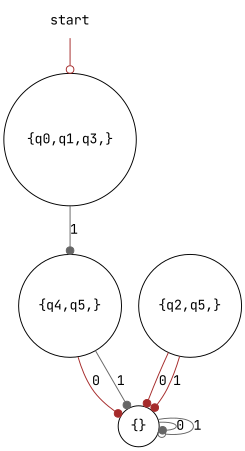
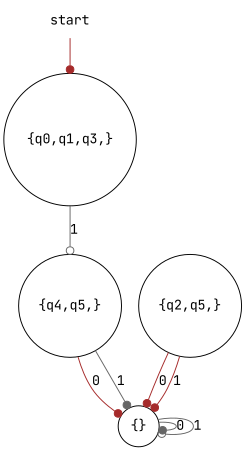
(70, 52) -> (70, 52)
(70, 226) -> (70, 226)
